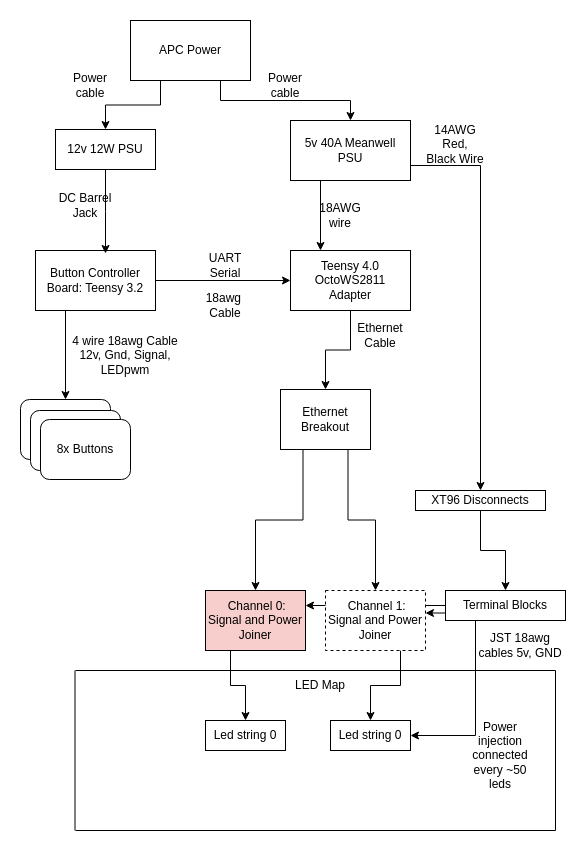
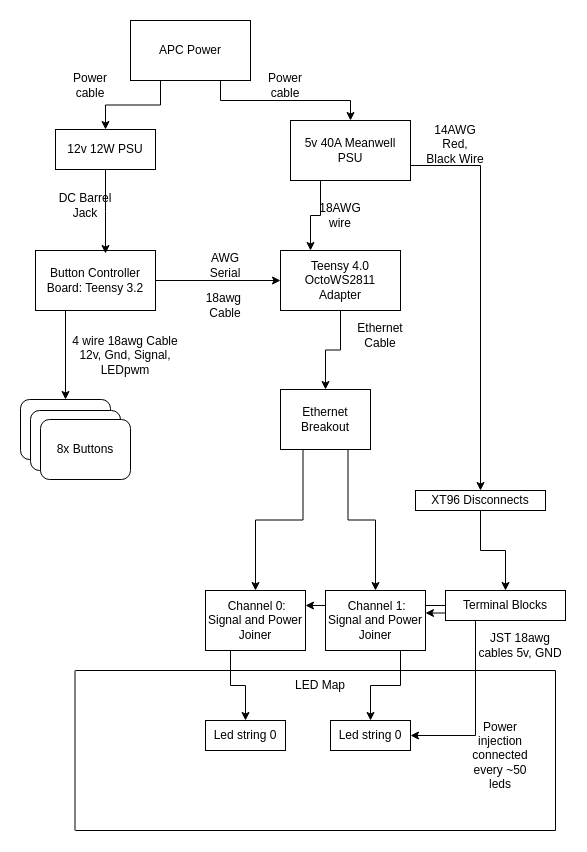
(226, 266) -> (226, 266)
(351, 281) -> (341, 281)
(256, 621) -> (256, 621)
(376, 621) -> (376, 621)
